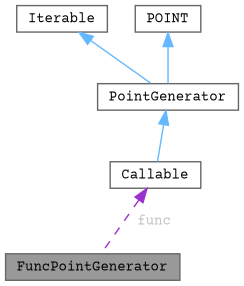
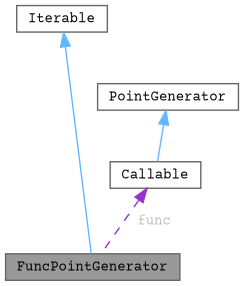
(168, 19) -> none
(121, 62) -> (78, 150)
